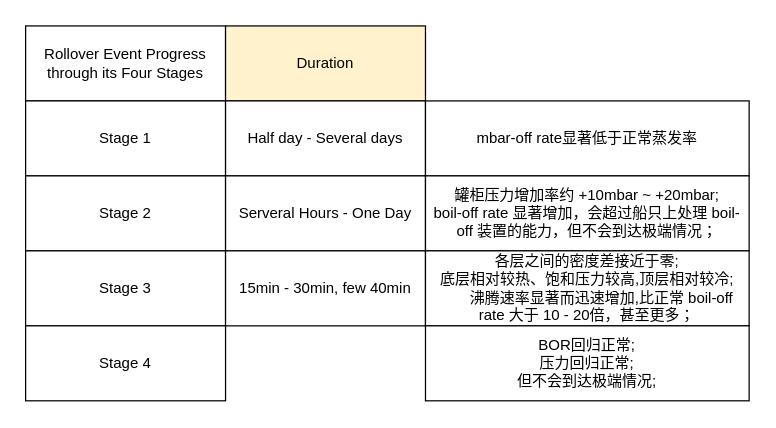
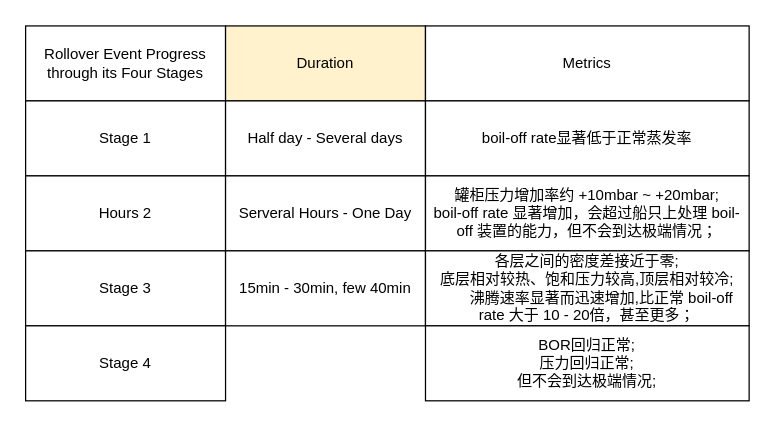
none -> (588, 63)
(588, 138) -> (588, 138)
(126, 213) -> (126, 213)
